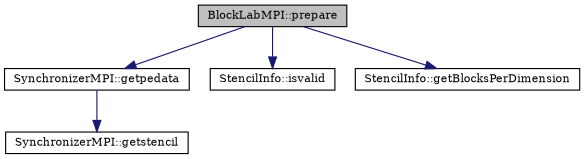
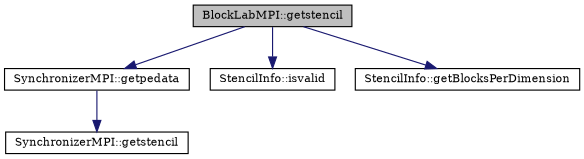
(273, 16) -> (273, 16)
